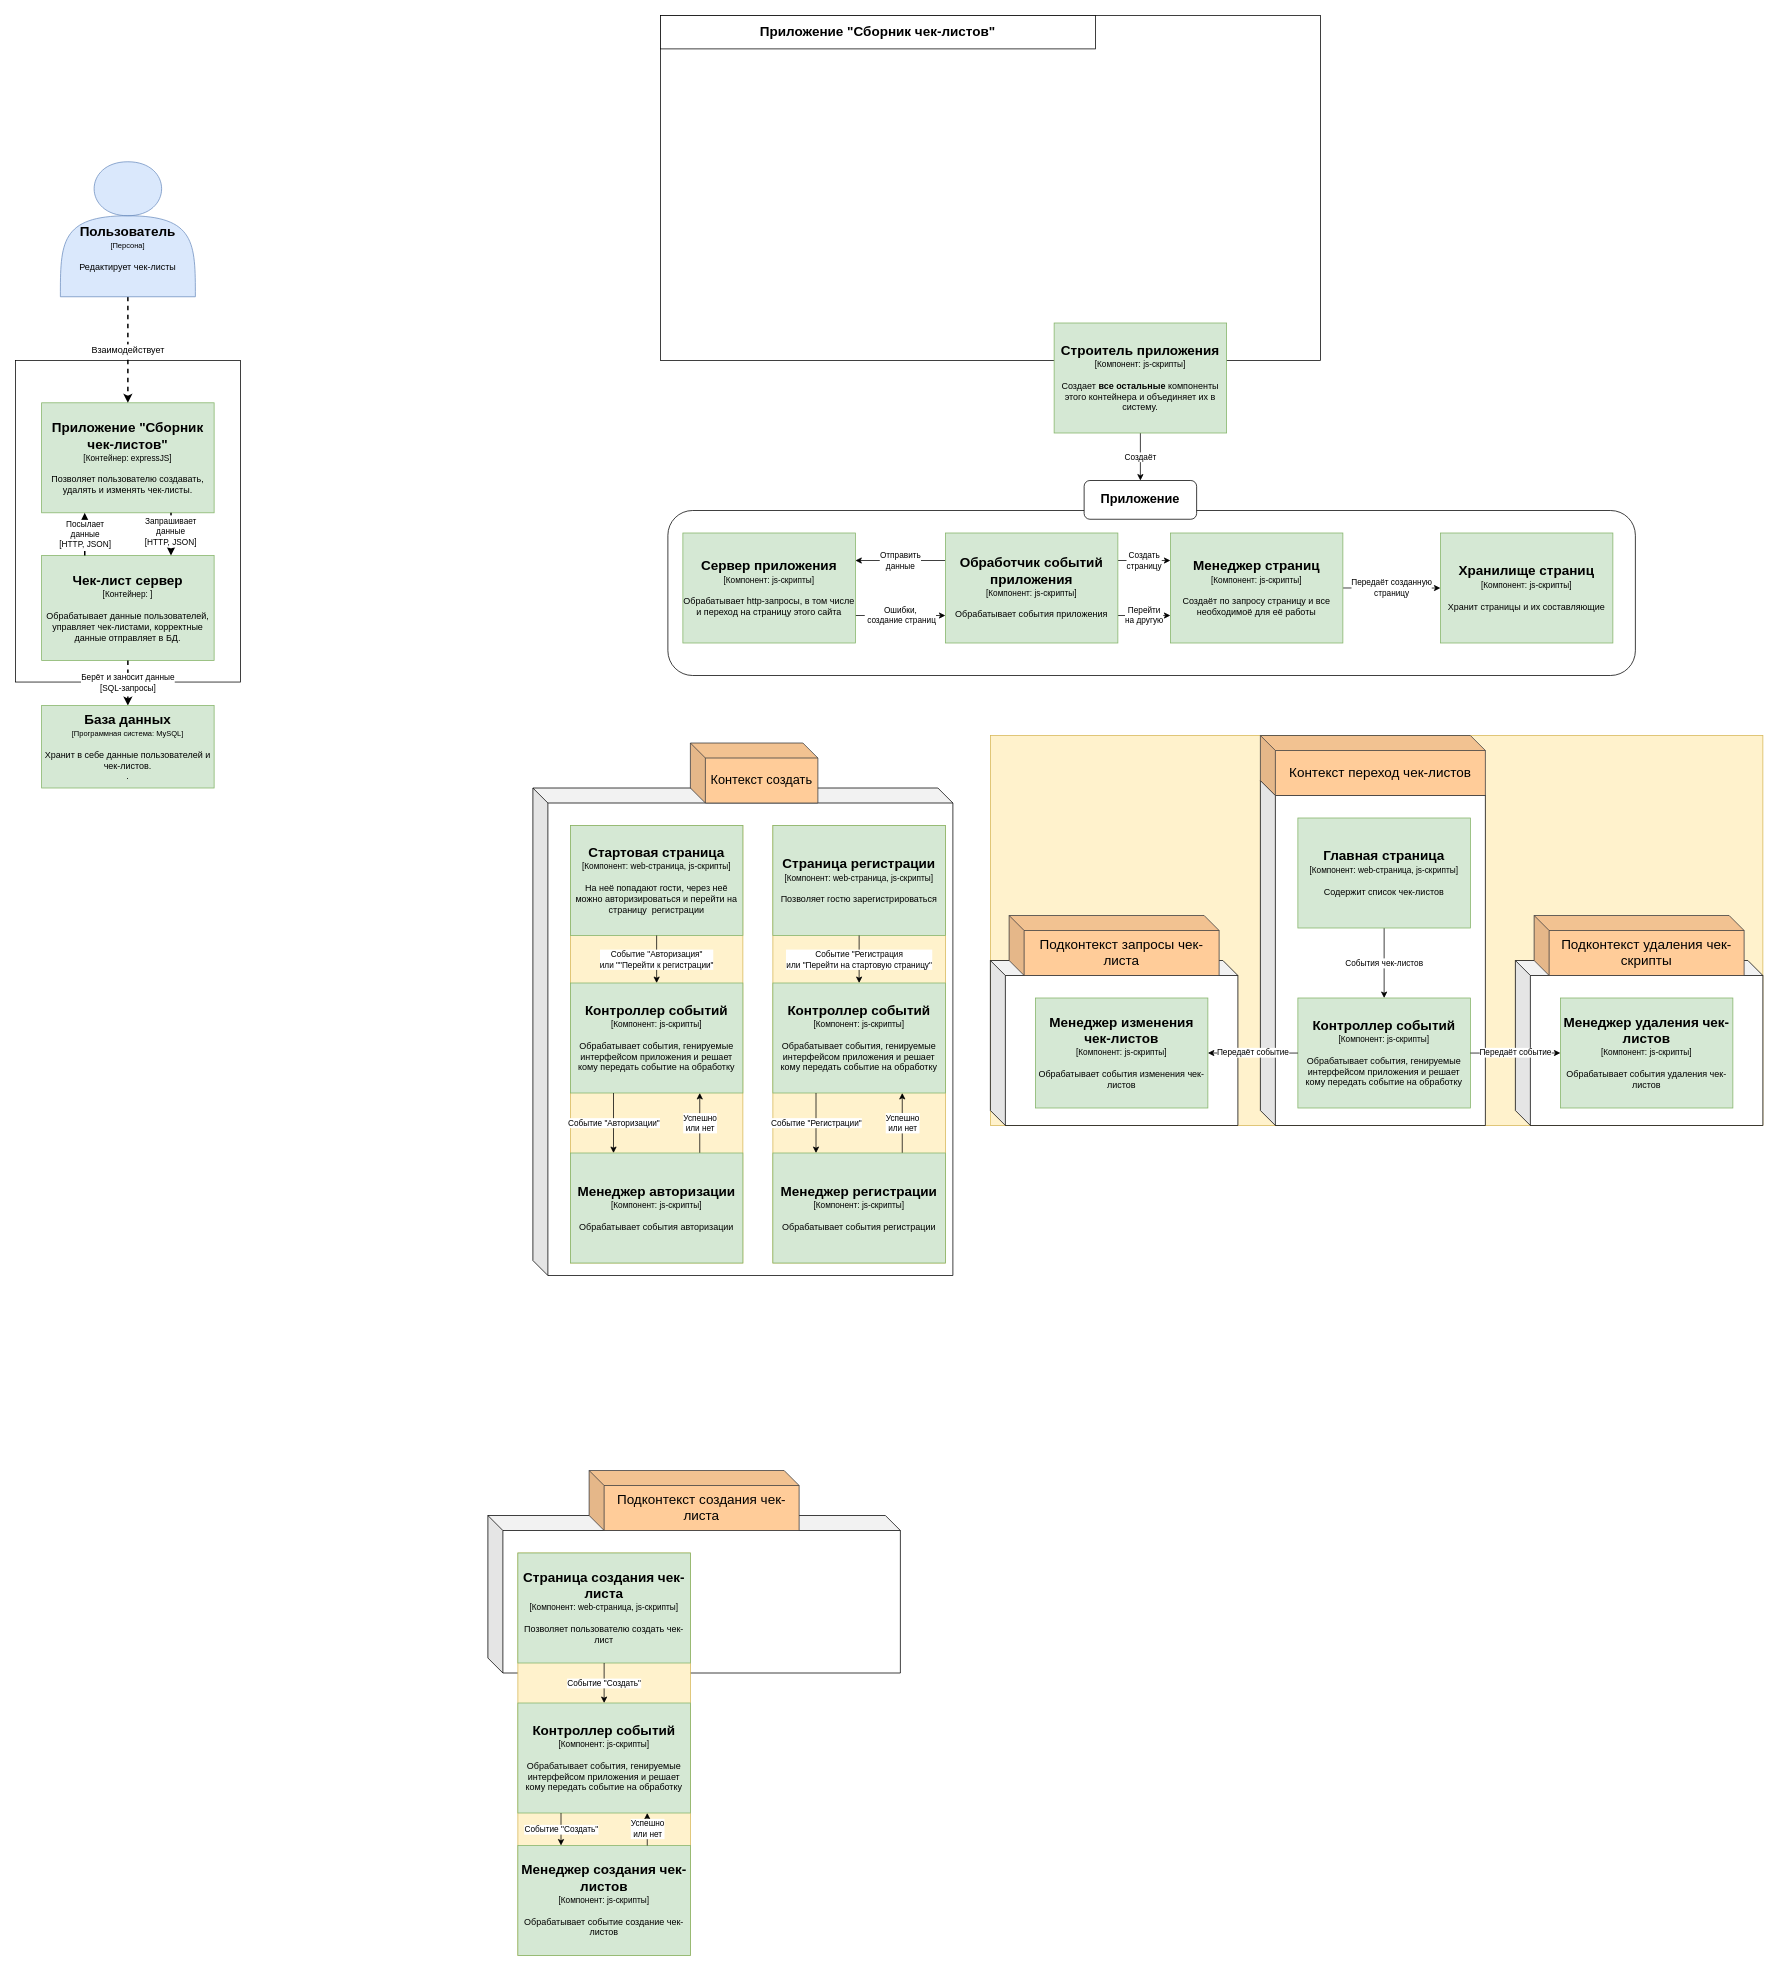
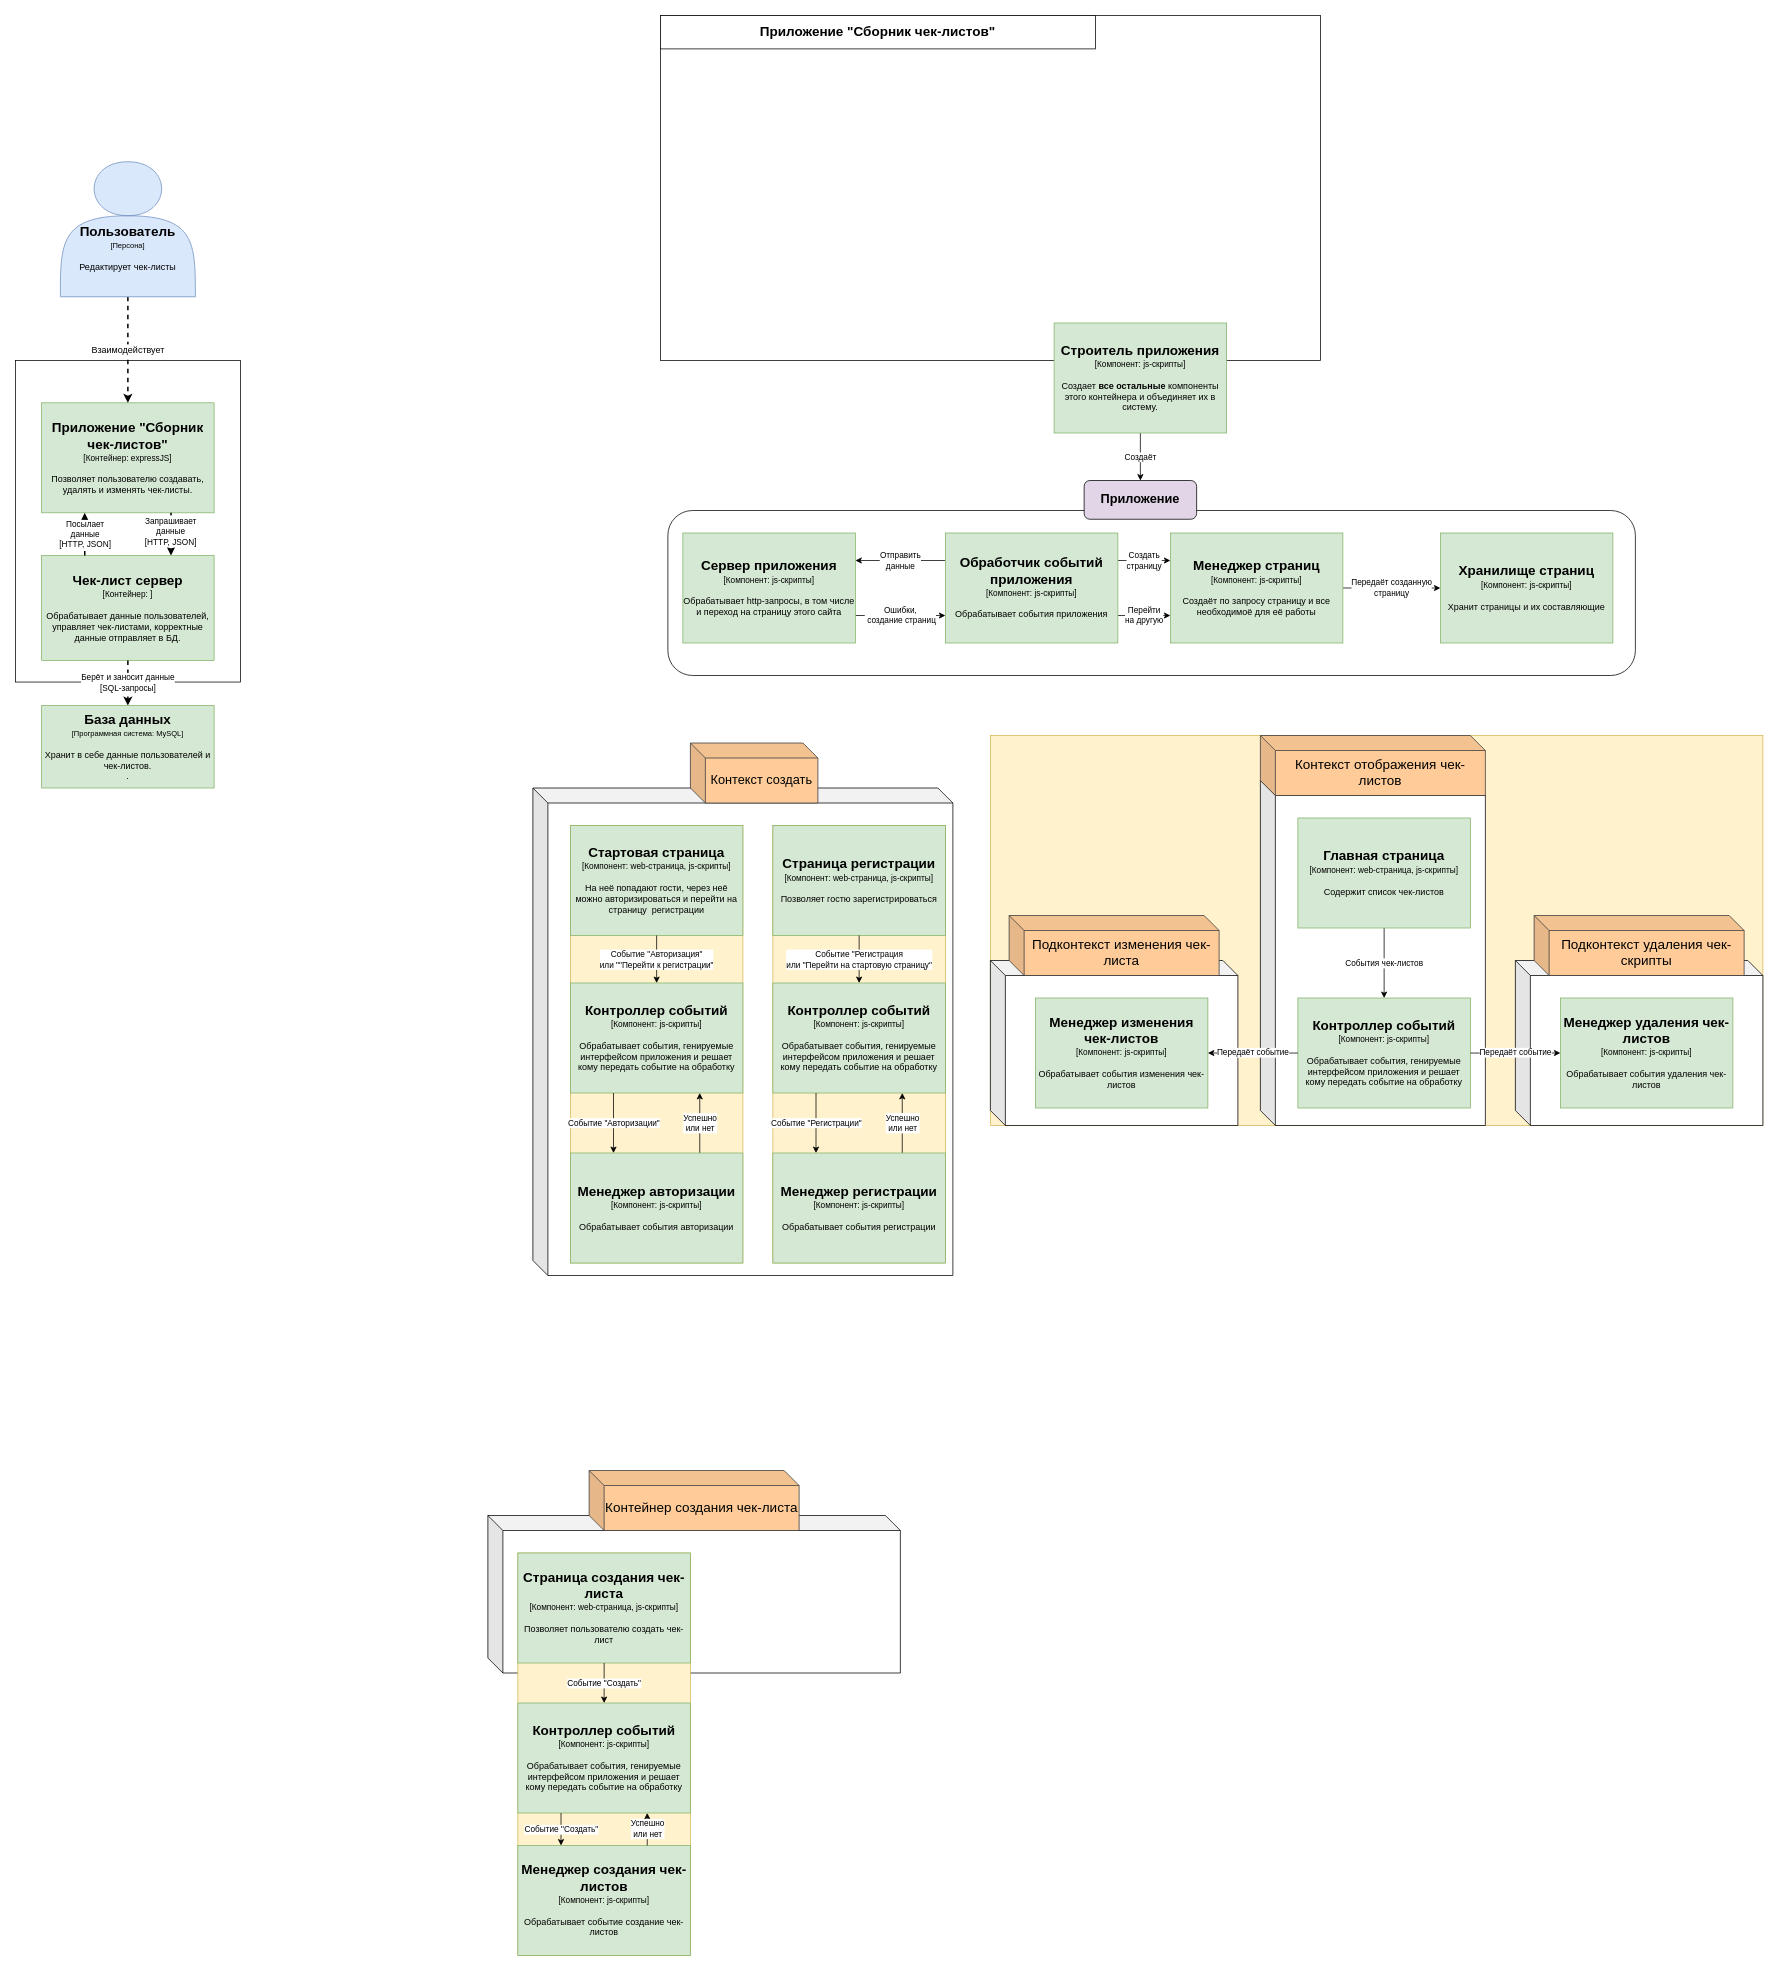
(1140, 500) -> (1140, 500)
(1380, 773) -> (1380, 773)
(1122, 953) -> (1122, 953)
(702, 1508) -> (702, 1508)
